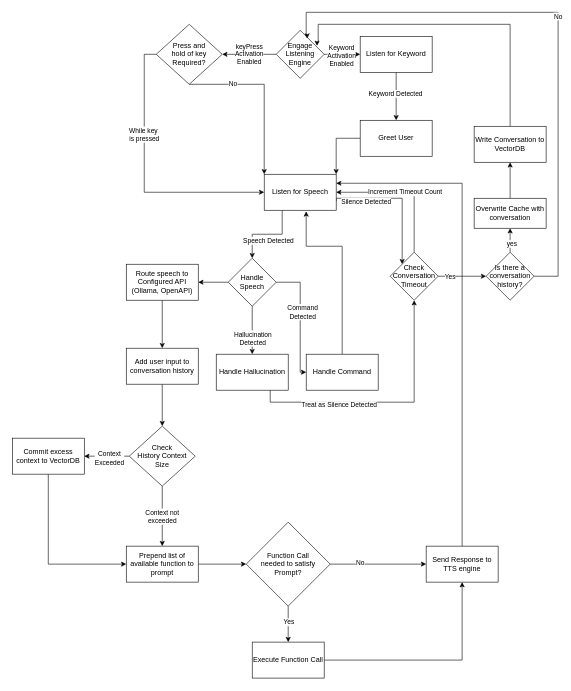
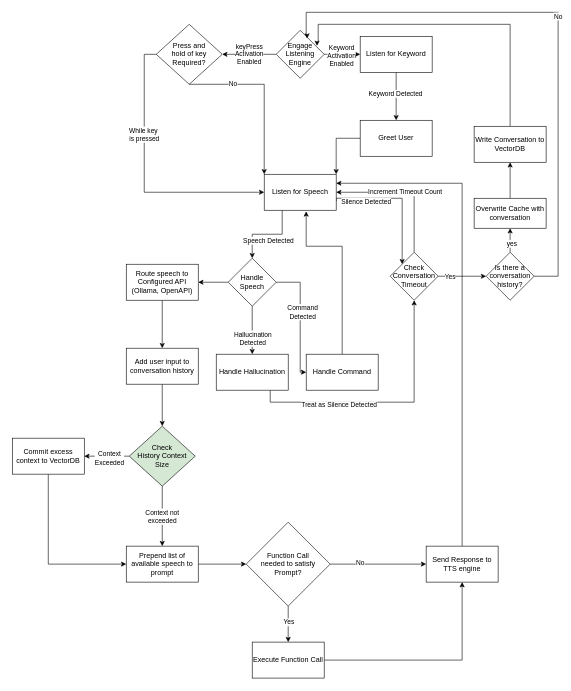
(162, 456) -> (162, 456)
(162, 564) -> (162, 564)
